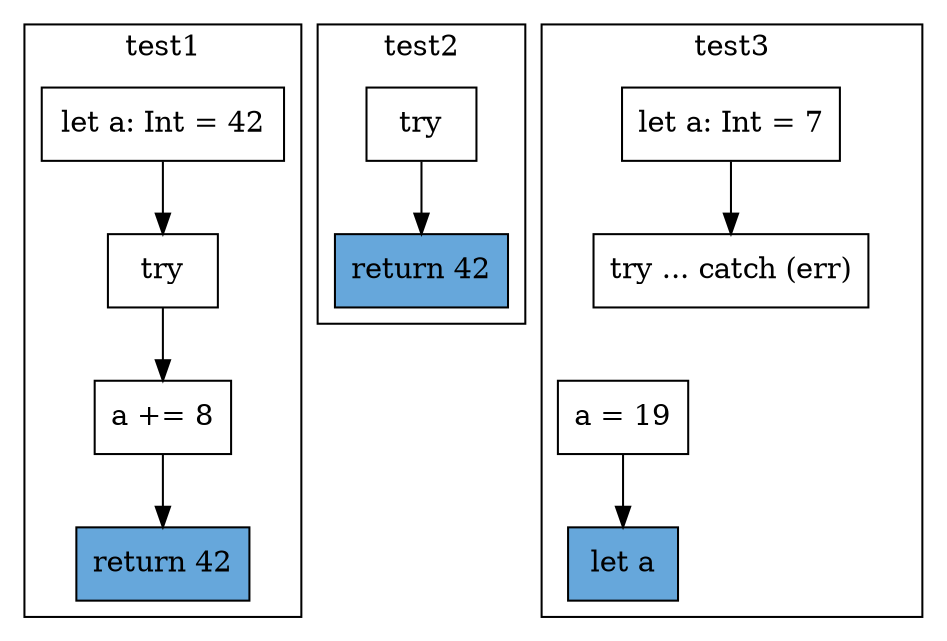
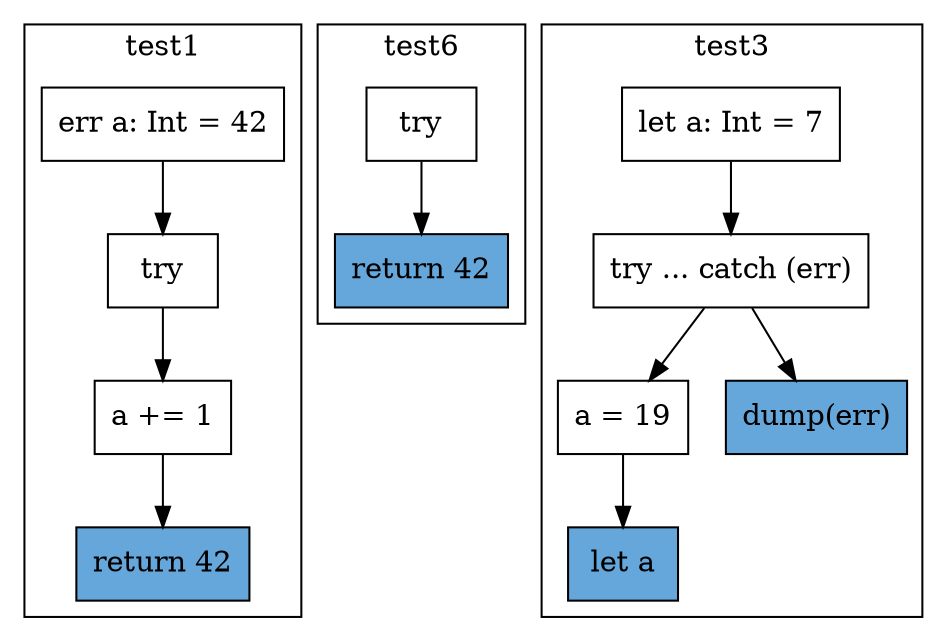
(421, 48) -> (421, 48)
(163, 124) -> (163, 124)
none -> (683, 336)
(163, 417) -> (163, 417)
none -> (816, 417)
